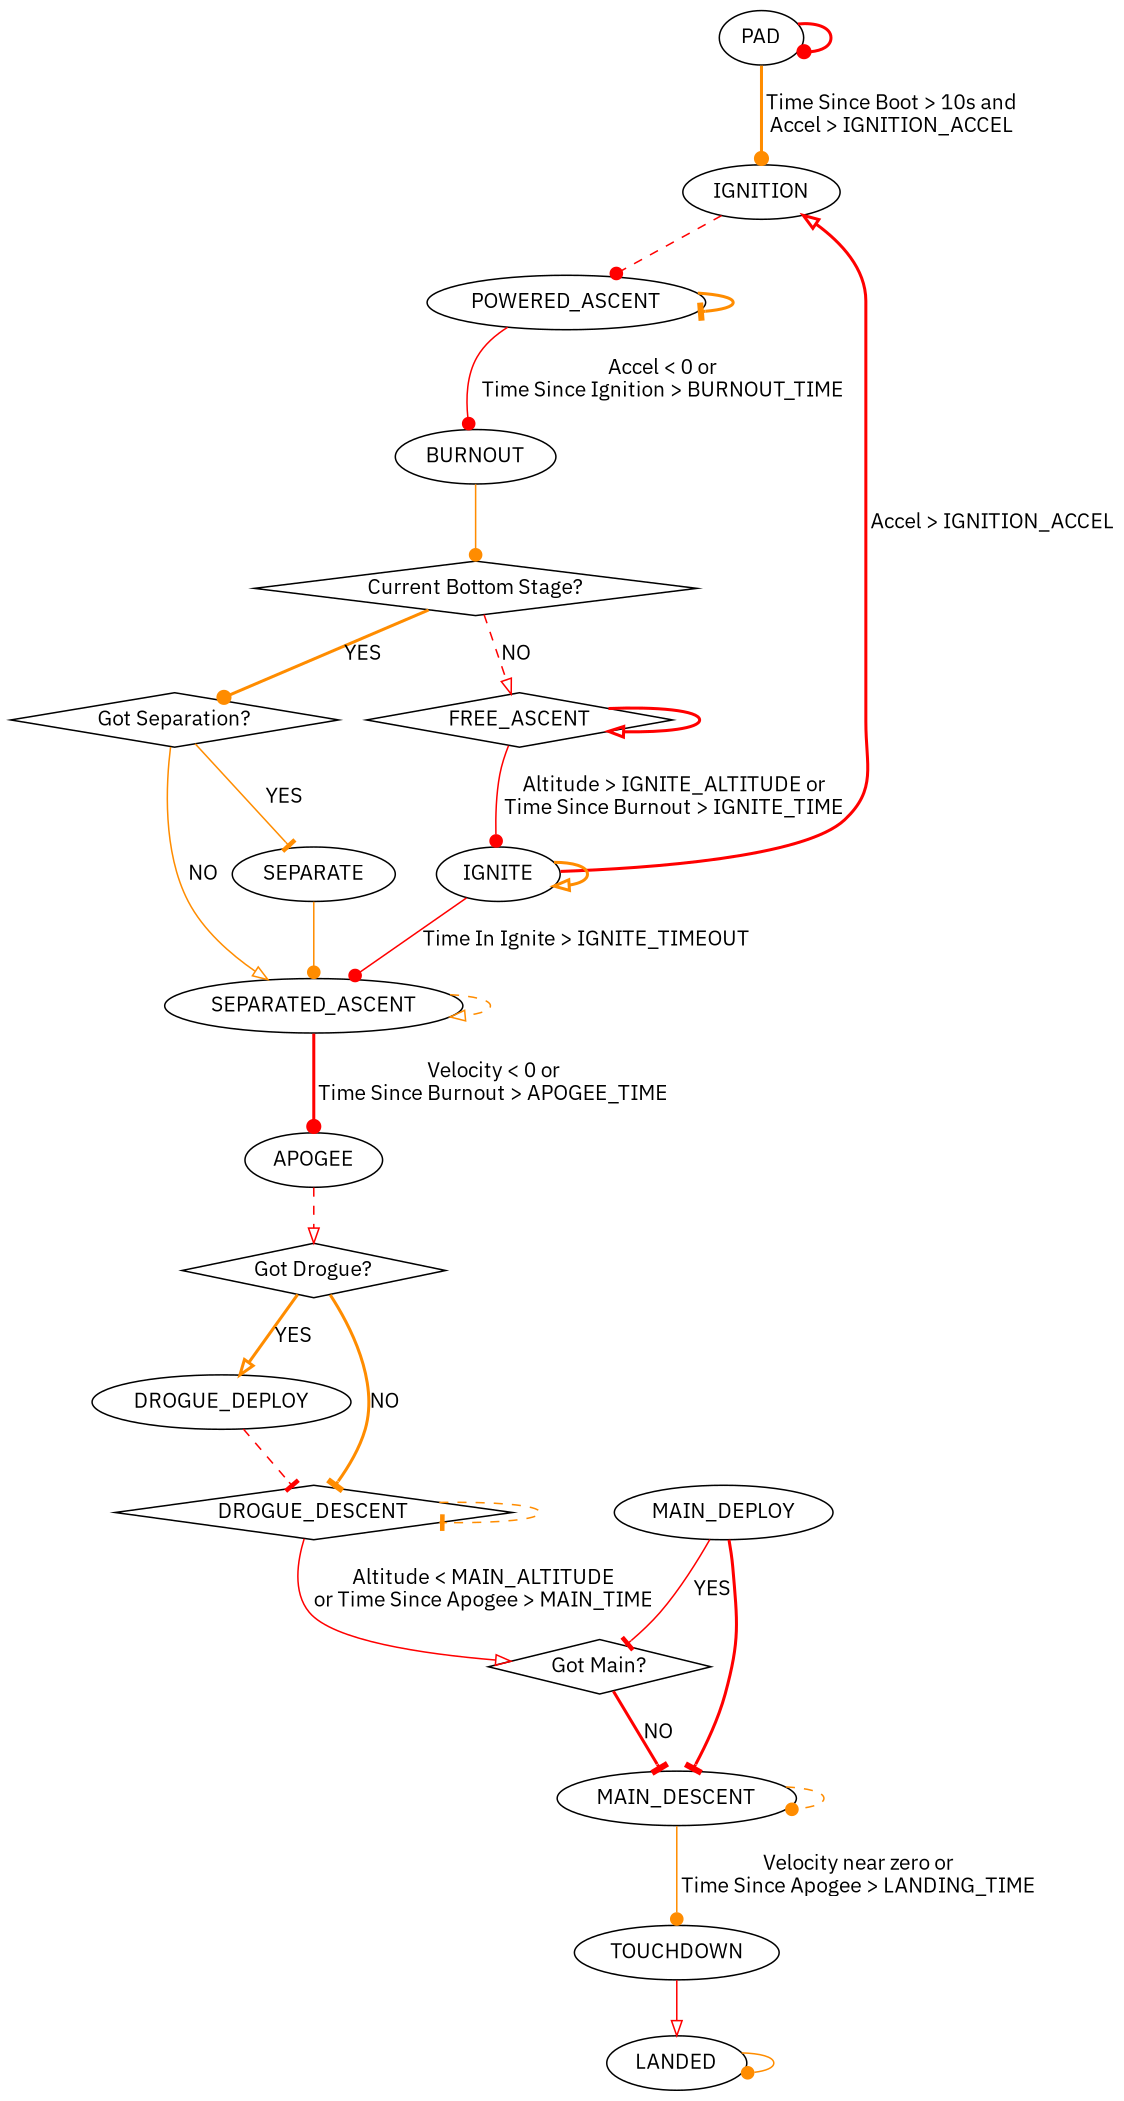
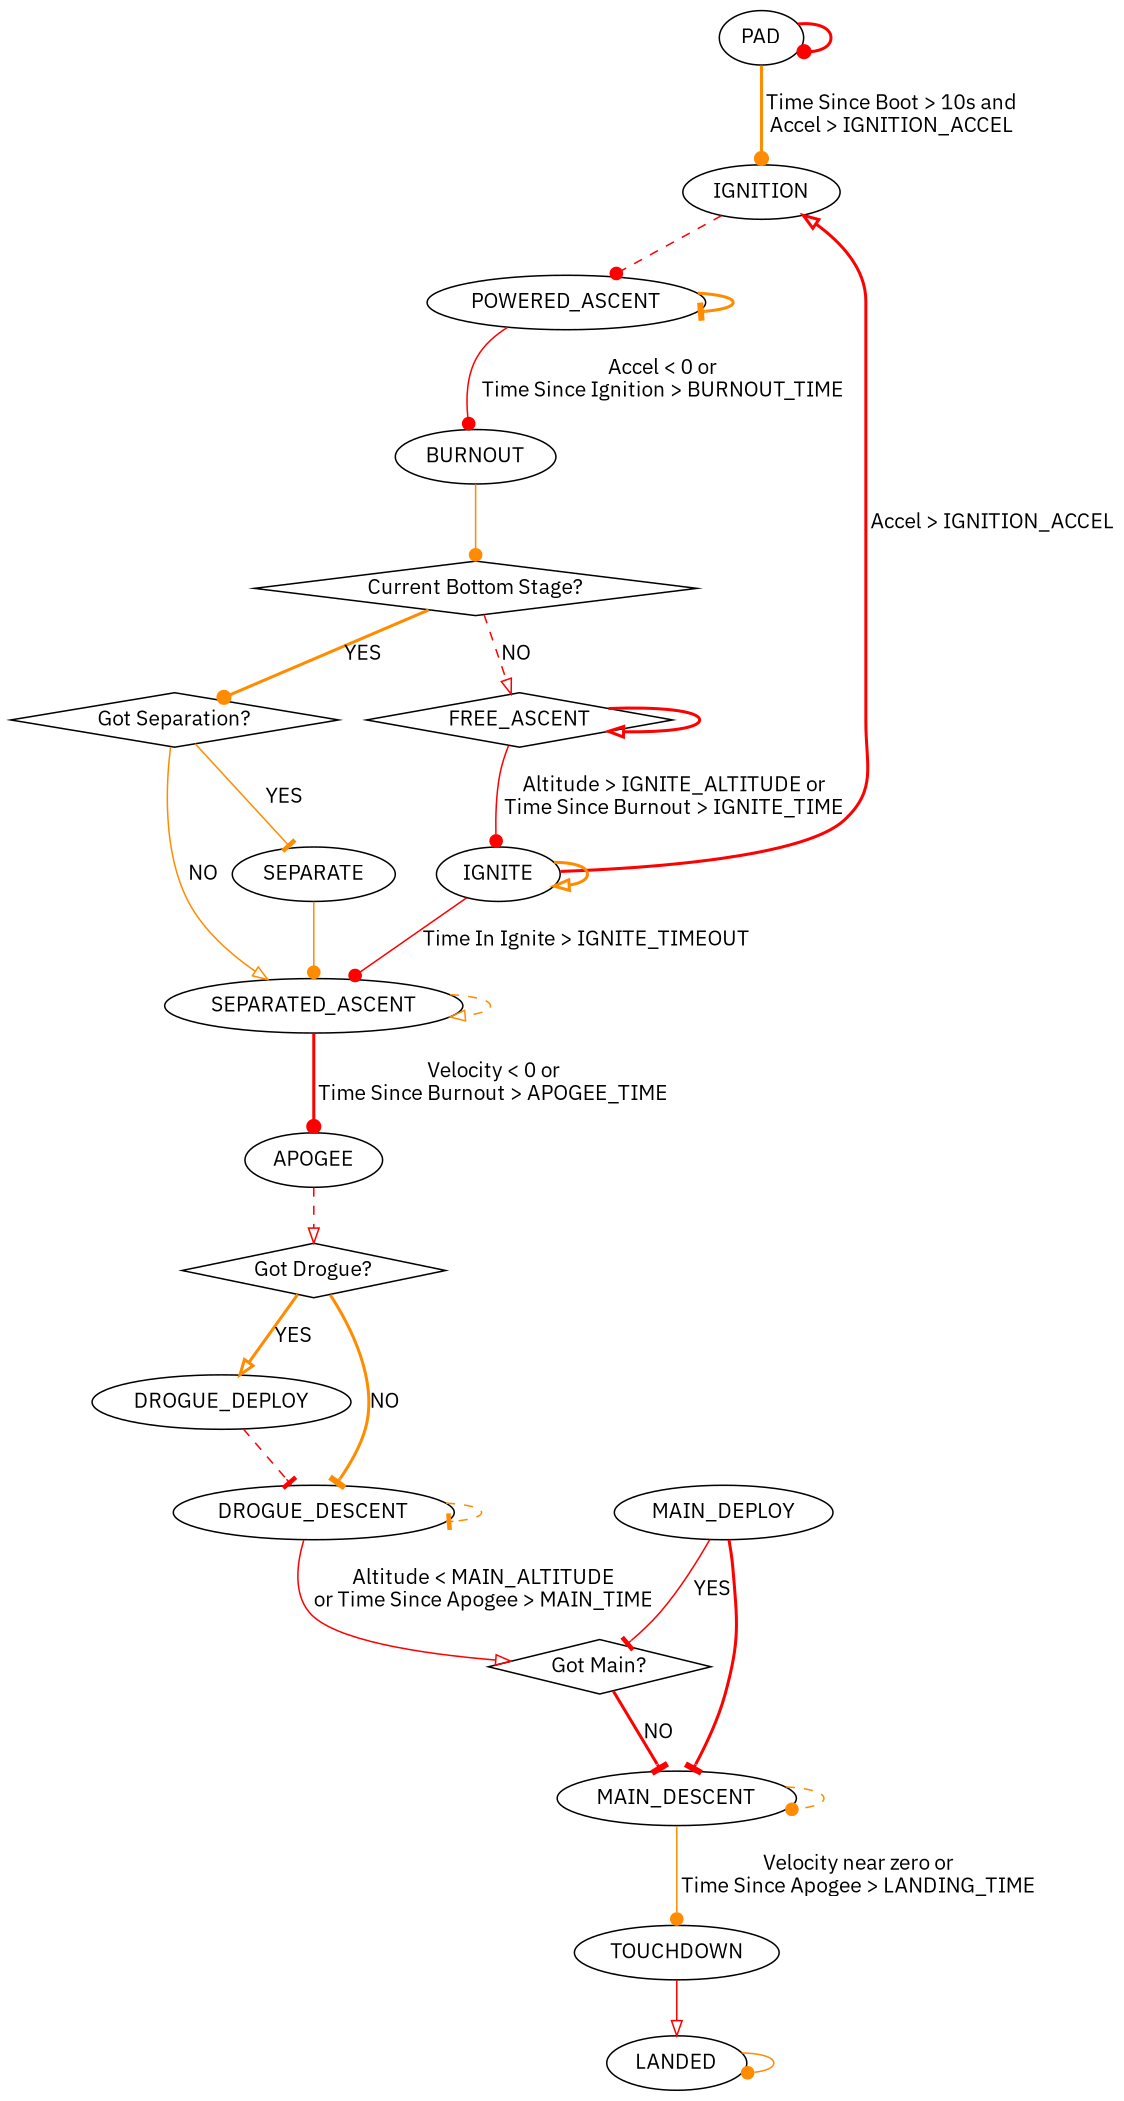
(314, 1513) -> (314, 1513)
